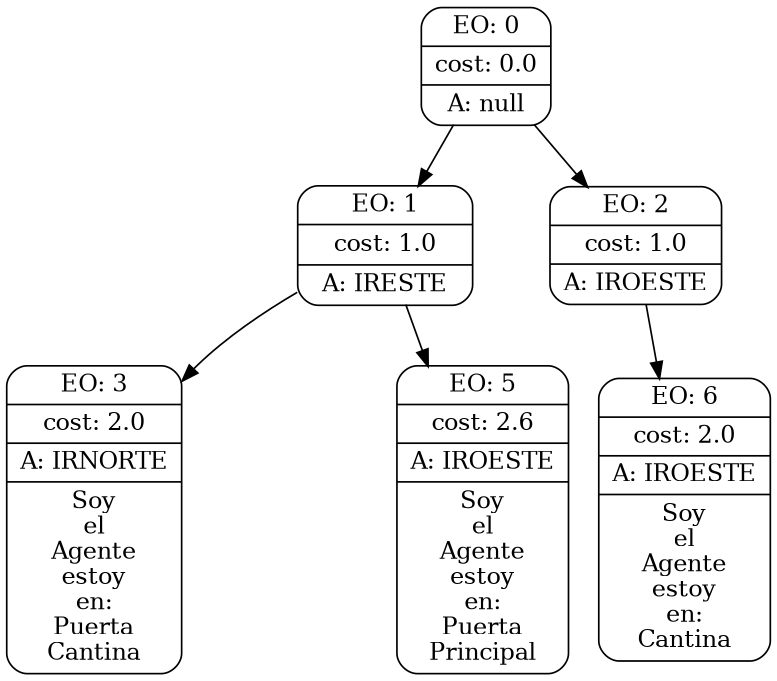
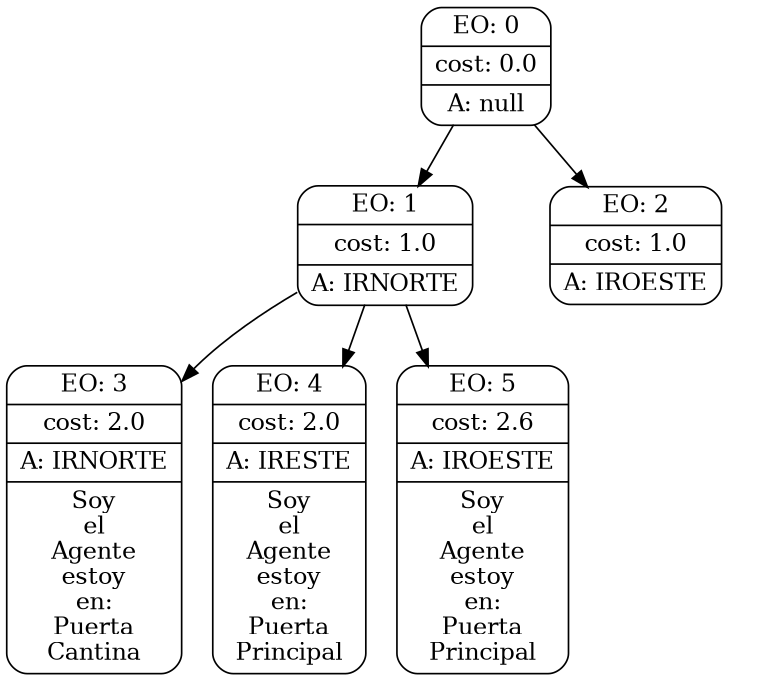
(385, 284) -> (385, 284)
none -> (289, 520)
(685, 520) -> none
